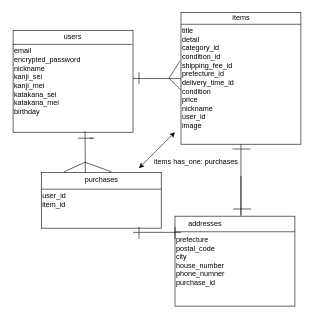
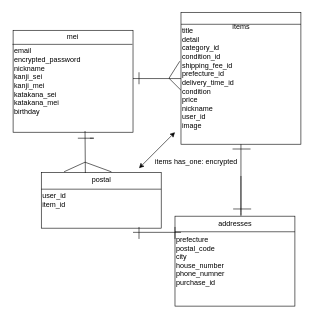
(241, 18) -> (241, 27)
(73, 37) -> (73, 37)
(196, 162) -> (196, 162)
(101, 180) -> (101, 180)
(205, 224) -> (235, 224)
